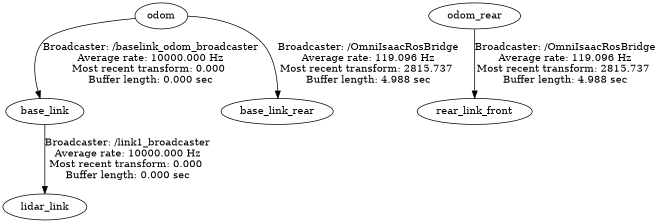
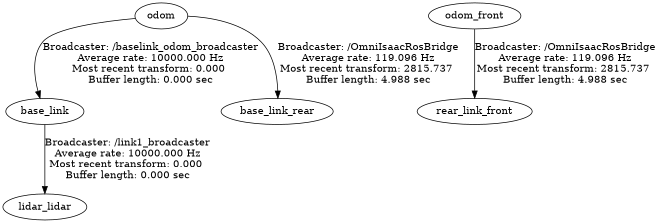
(475, 16) -> (475, 16)
(45, 207) -> (45, 207)
